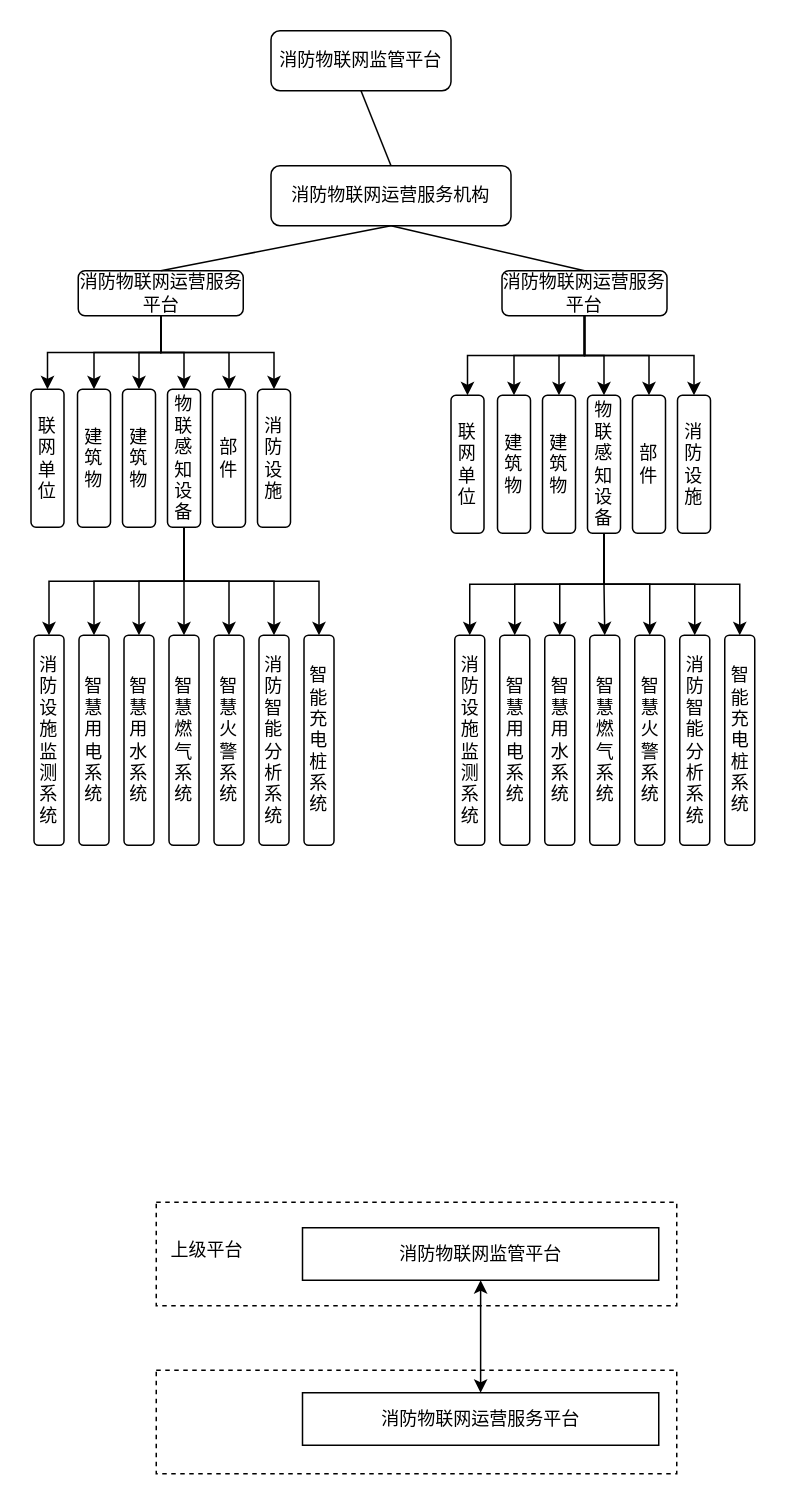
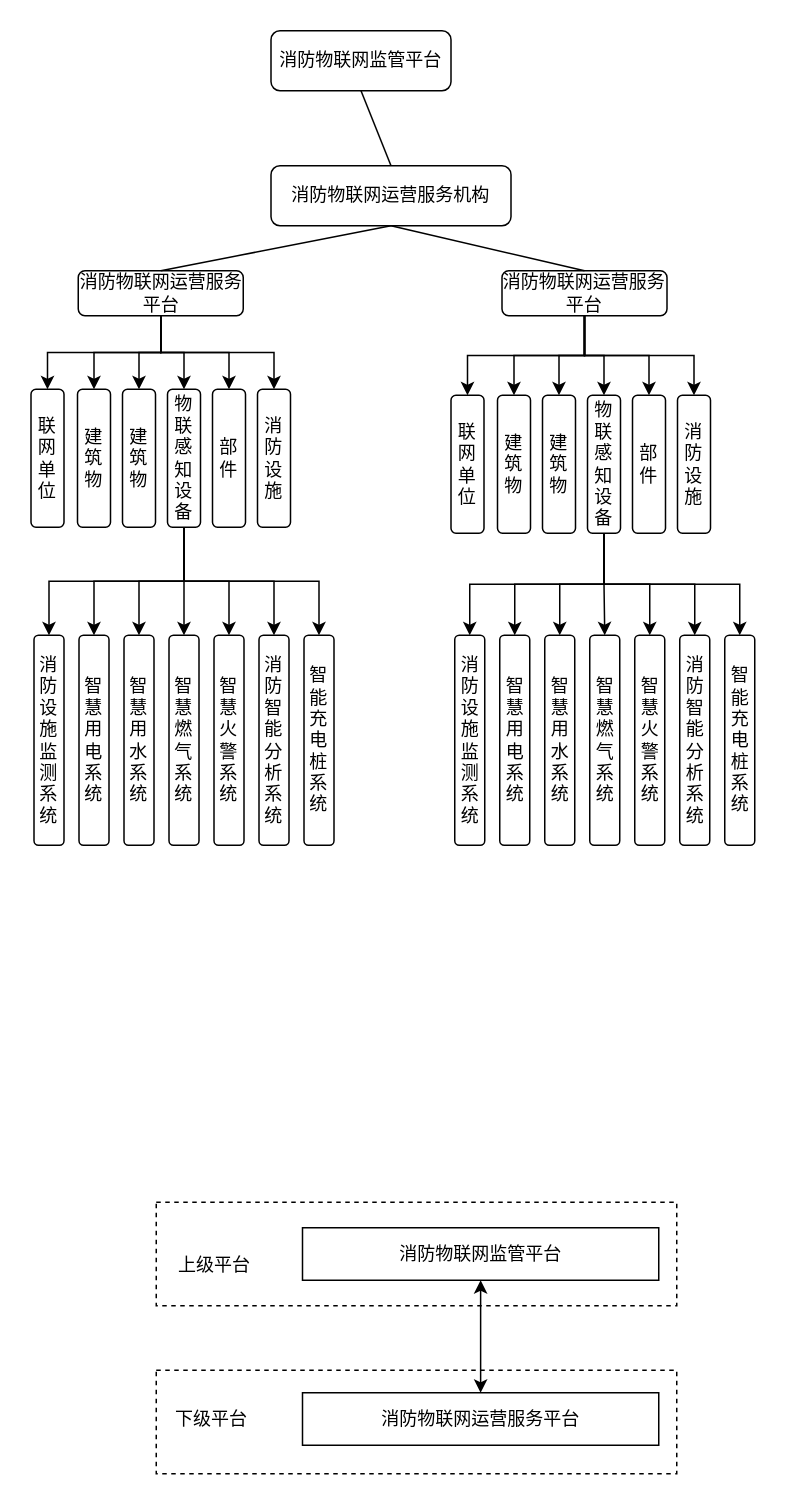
(206, 1250) -> (213, 1265)
none -> (210, 1419)
